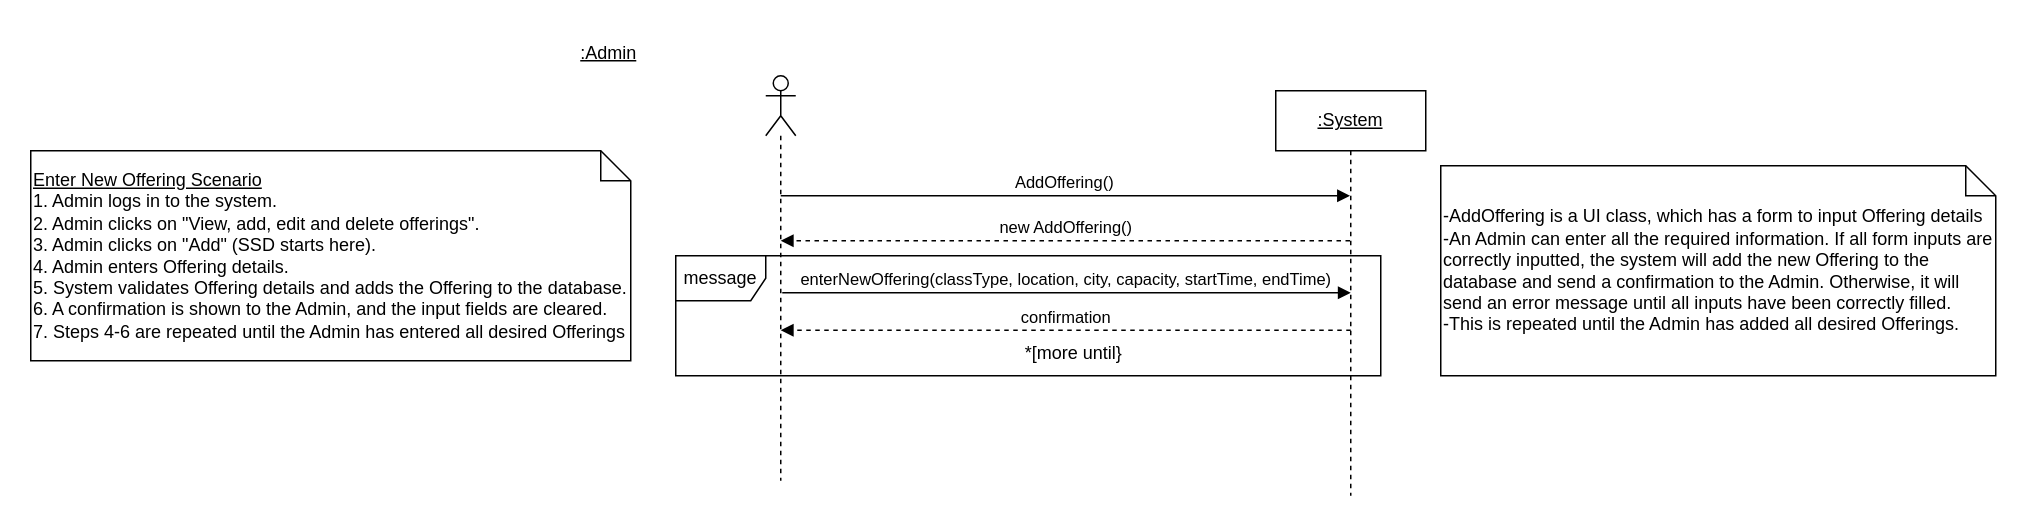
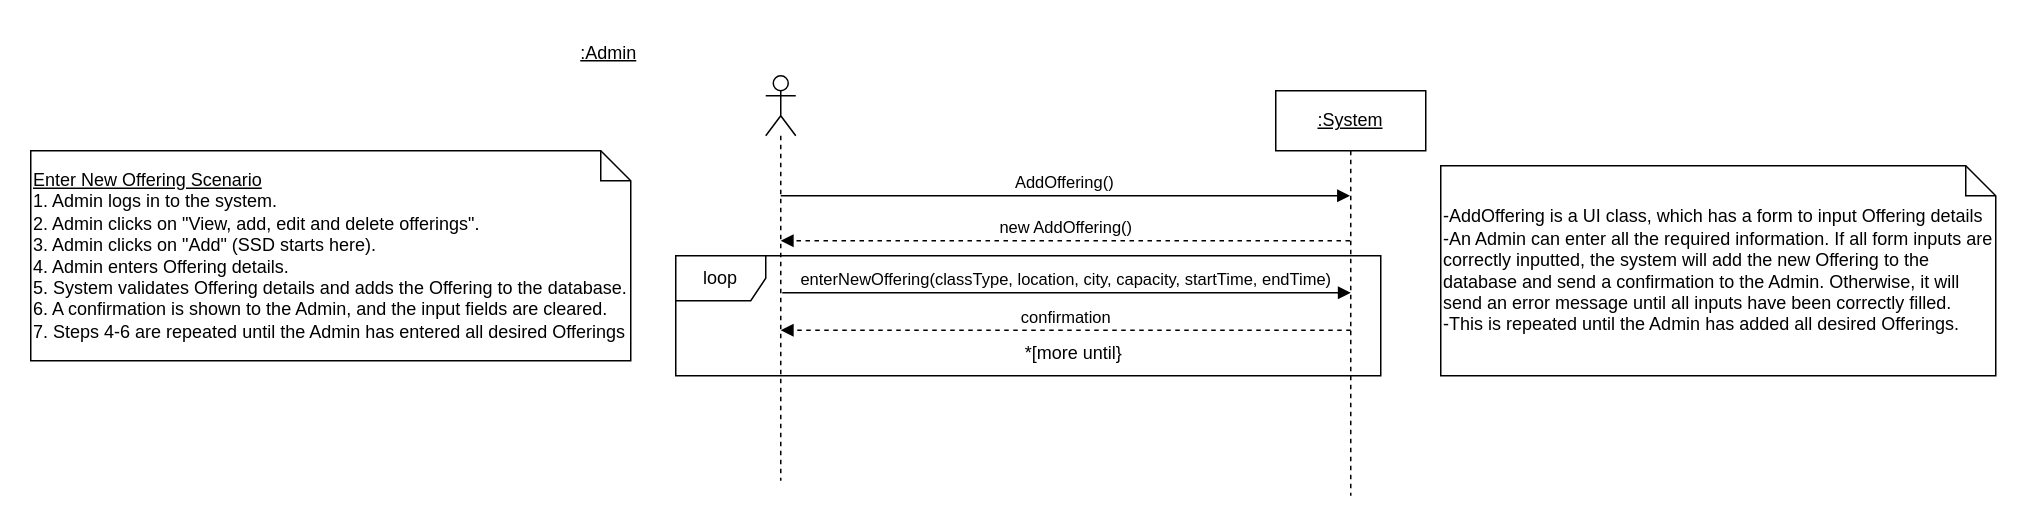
(721, 278) -> (721, 278)
